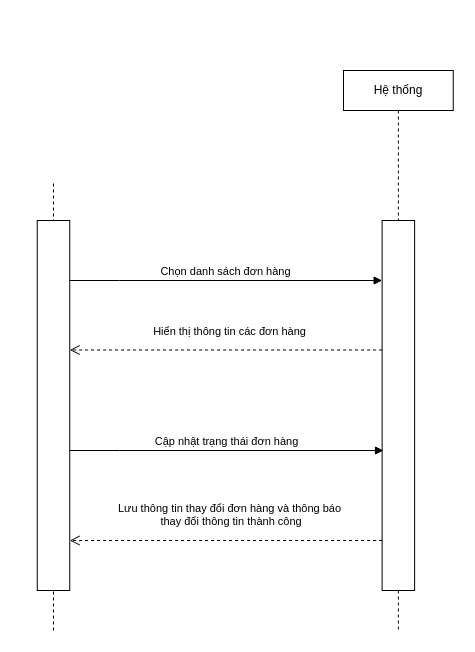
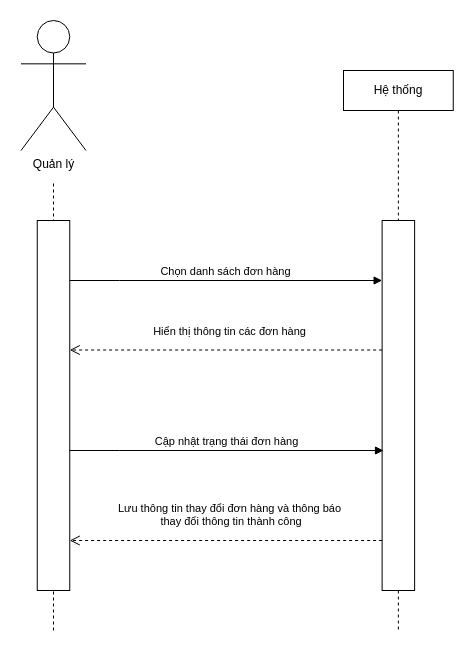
none -> (54, 86)
